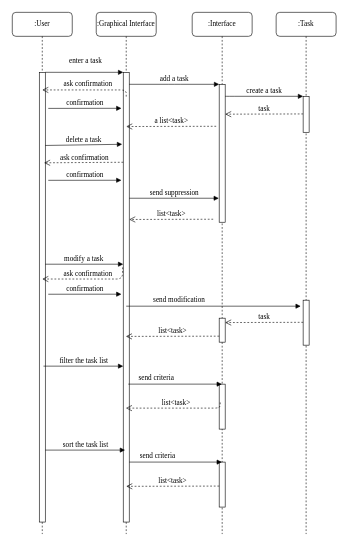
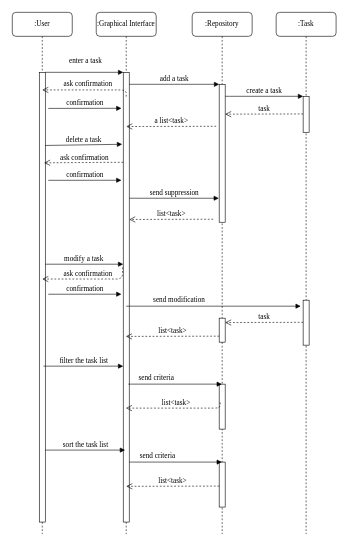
(222, 24) -> (222, 24)
